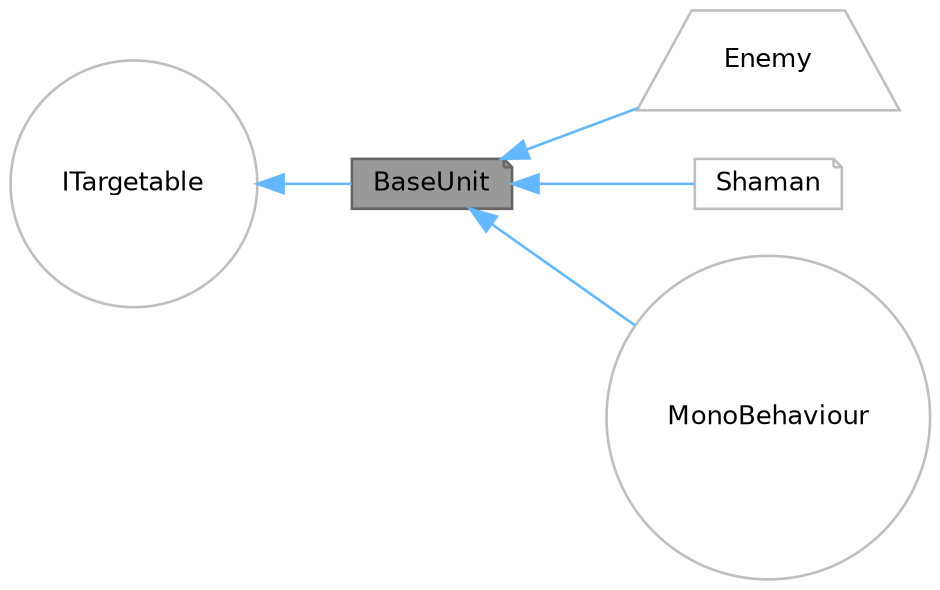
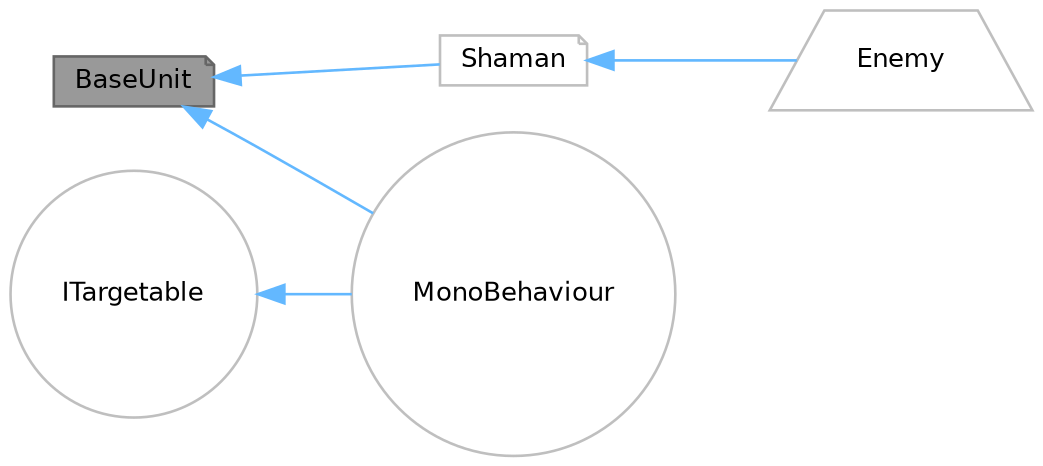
(582, 129) -> (705, 60)
(318, 184) -> (318, 294)
